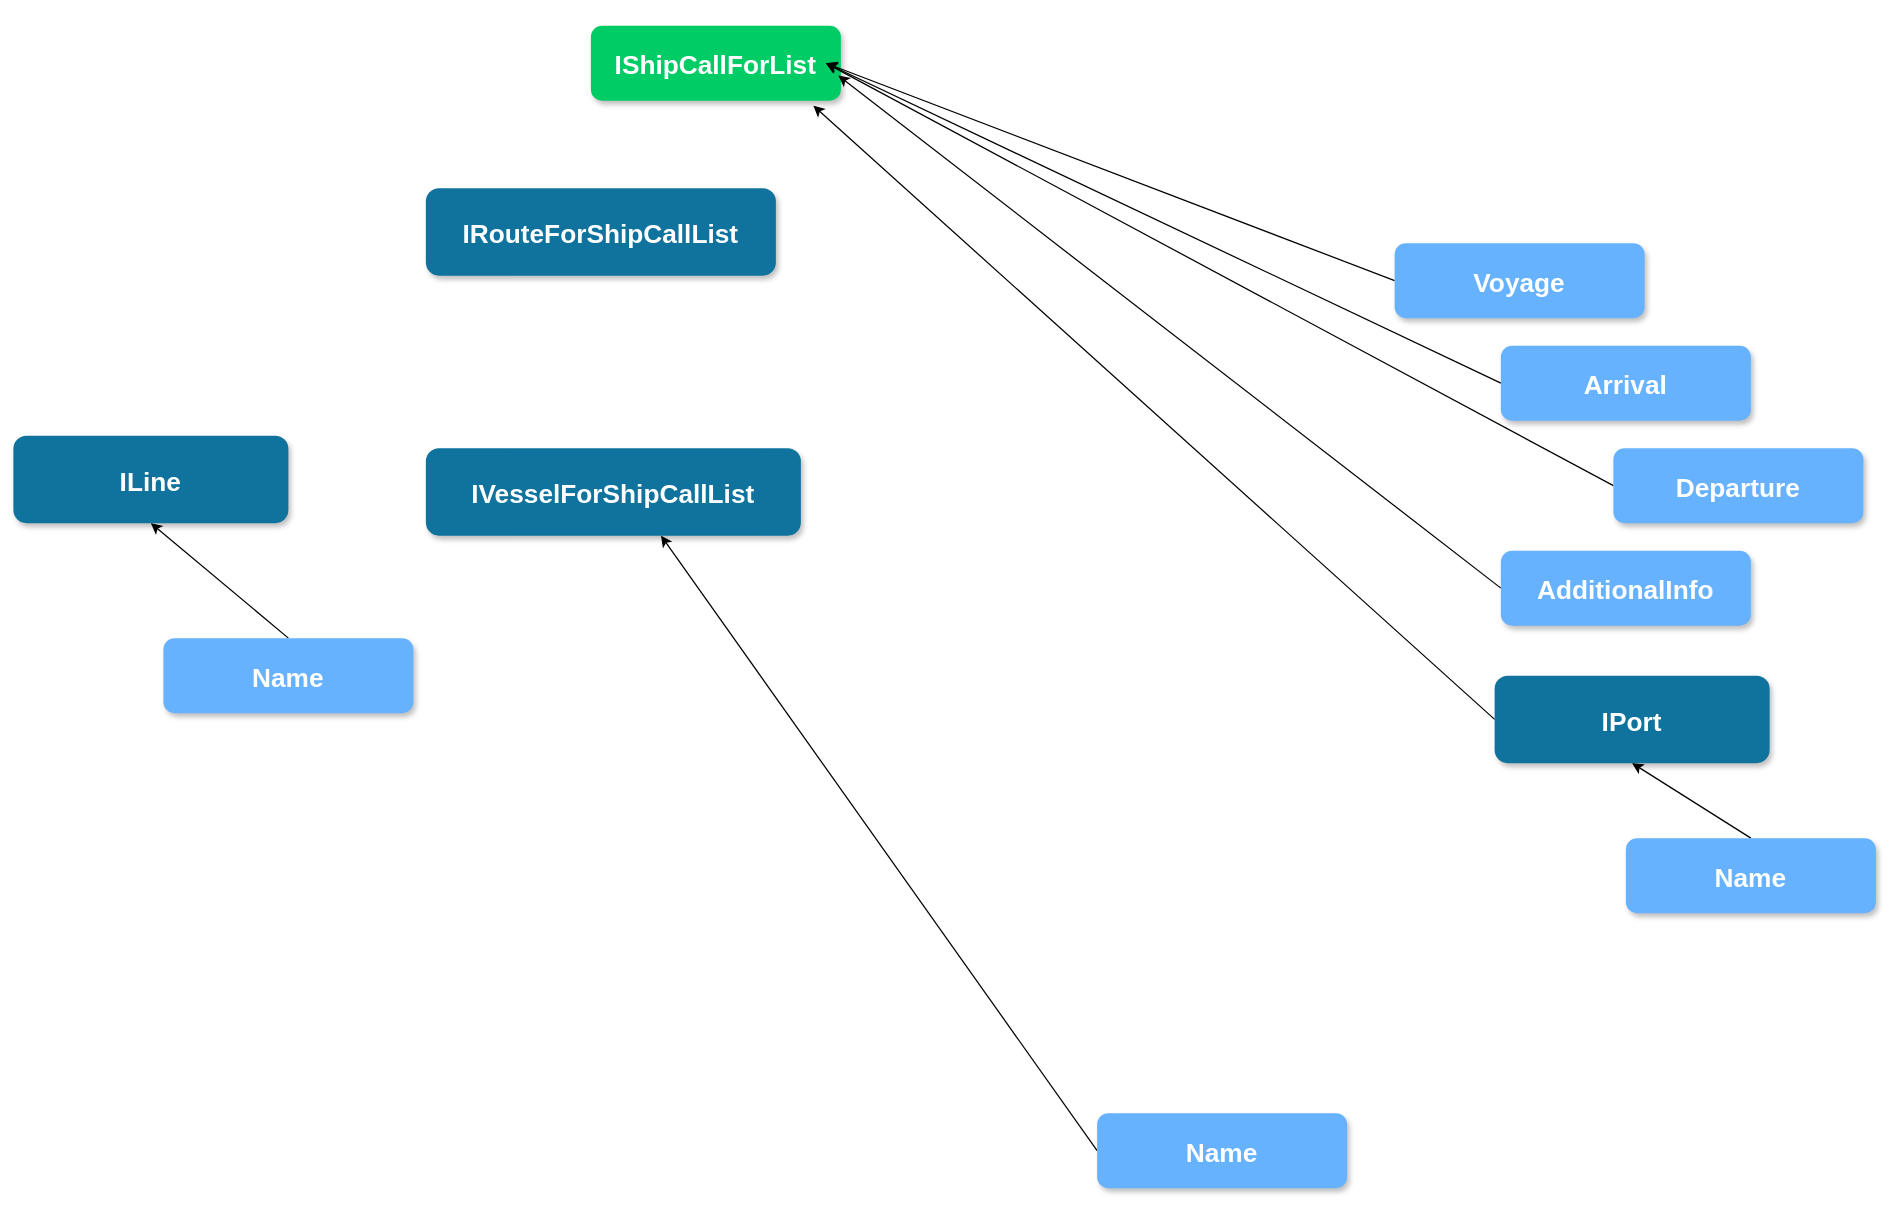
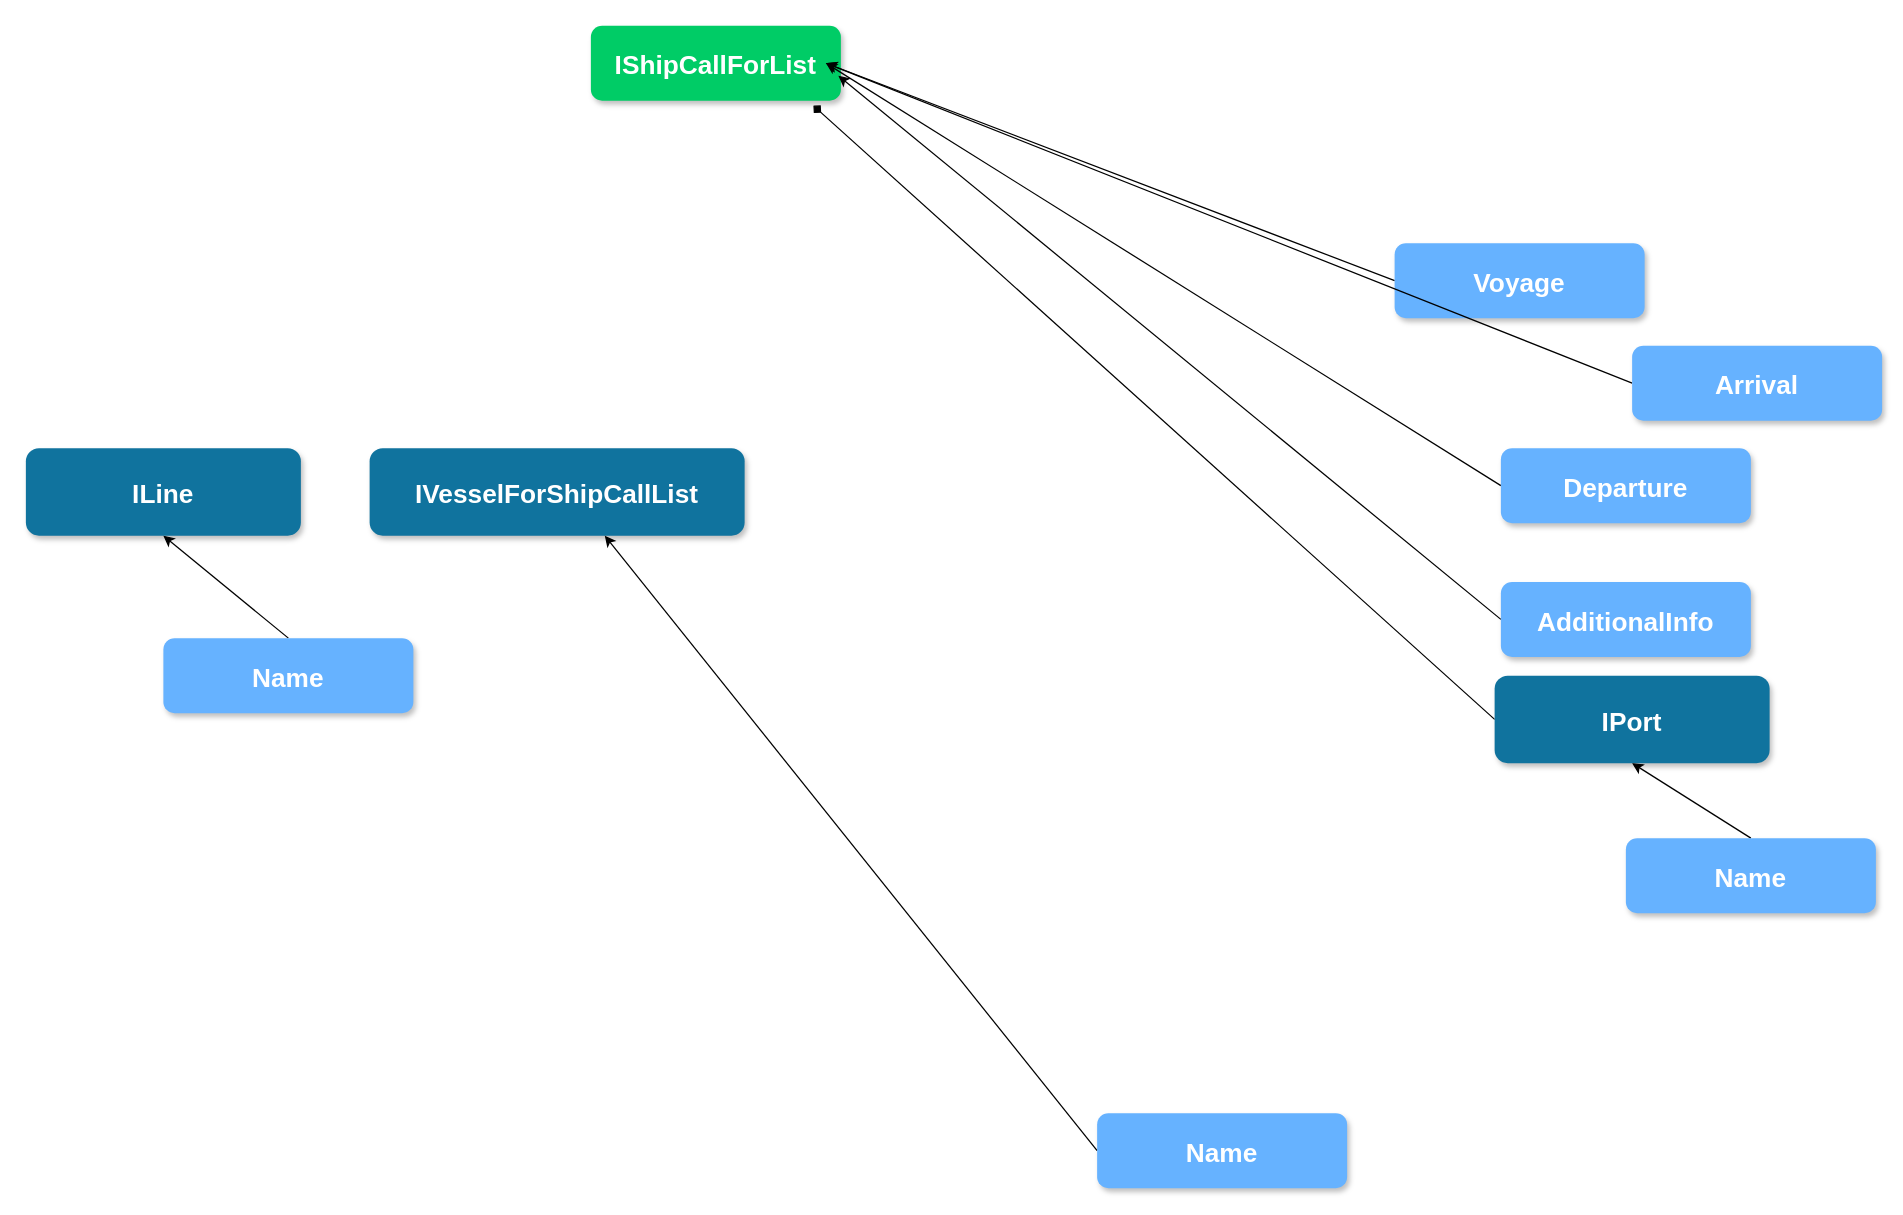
(820, 112) -> (820, 112)
(601, 232) -> none
(1626, 383) -> (1757, 383)
(151, 479) -> (163, 492)
(1738, 486) -> (1626, 486)
(613, 492) -> (557, 492)
(1626, 588) -> (1626, 619)
